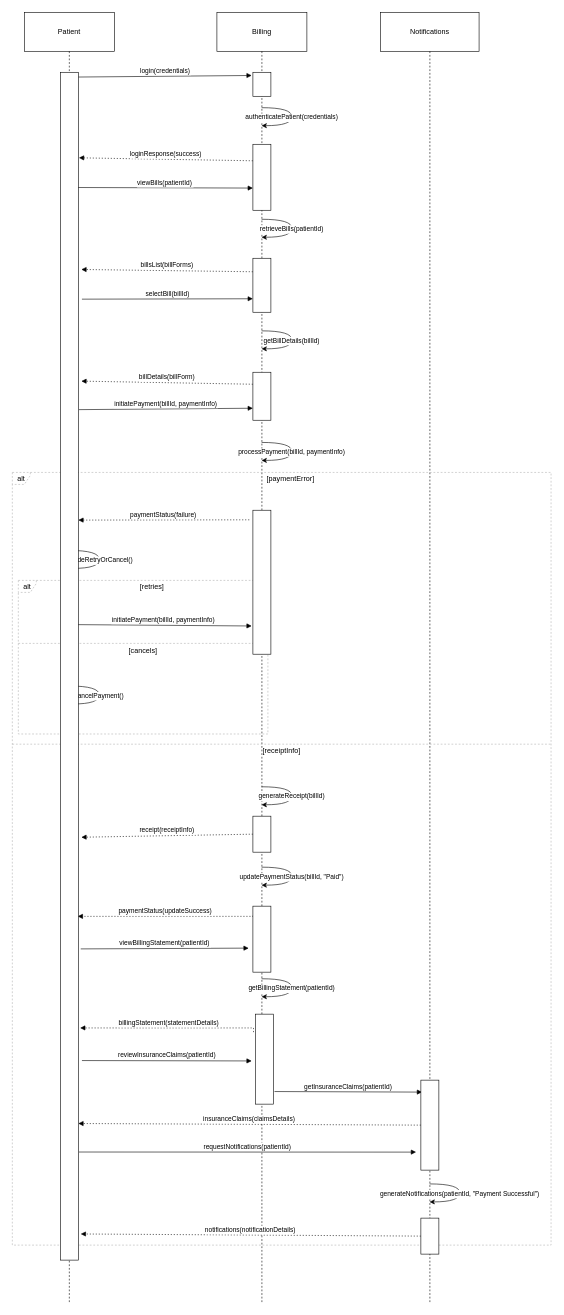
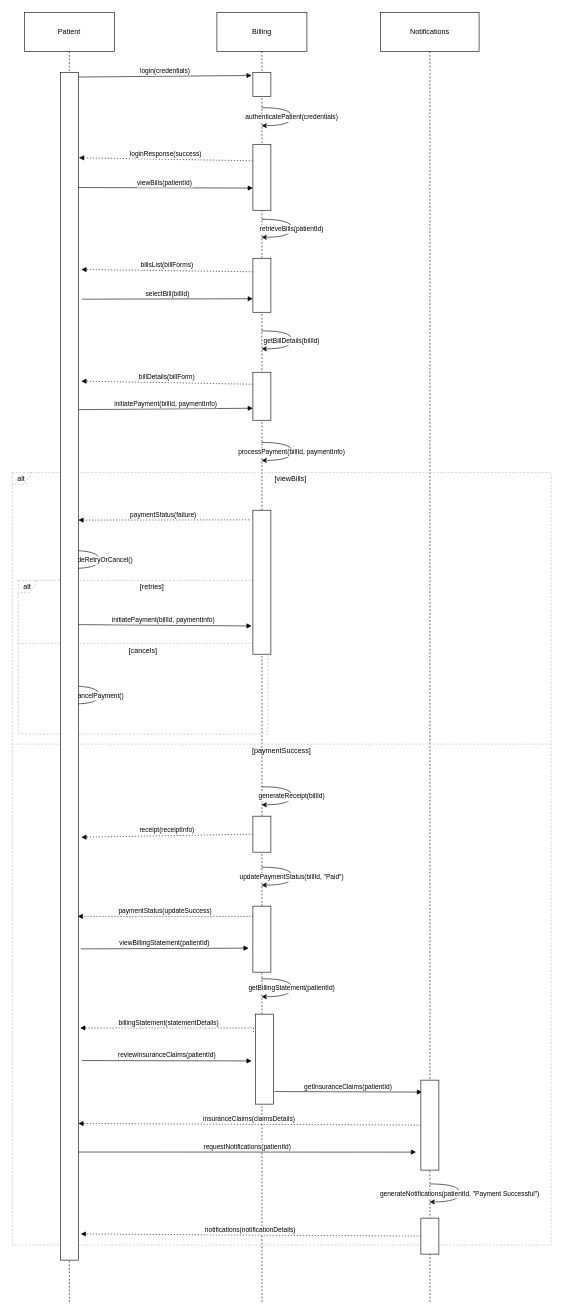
(291, 479) -> (291, 479)
(282, 752) -> (282, 752)
